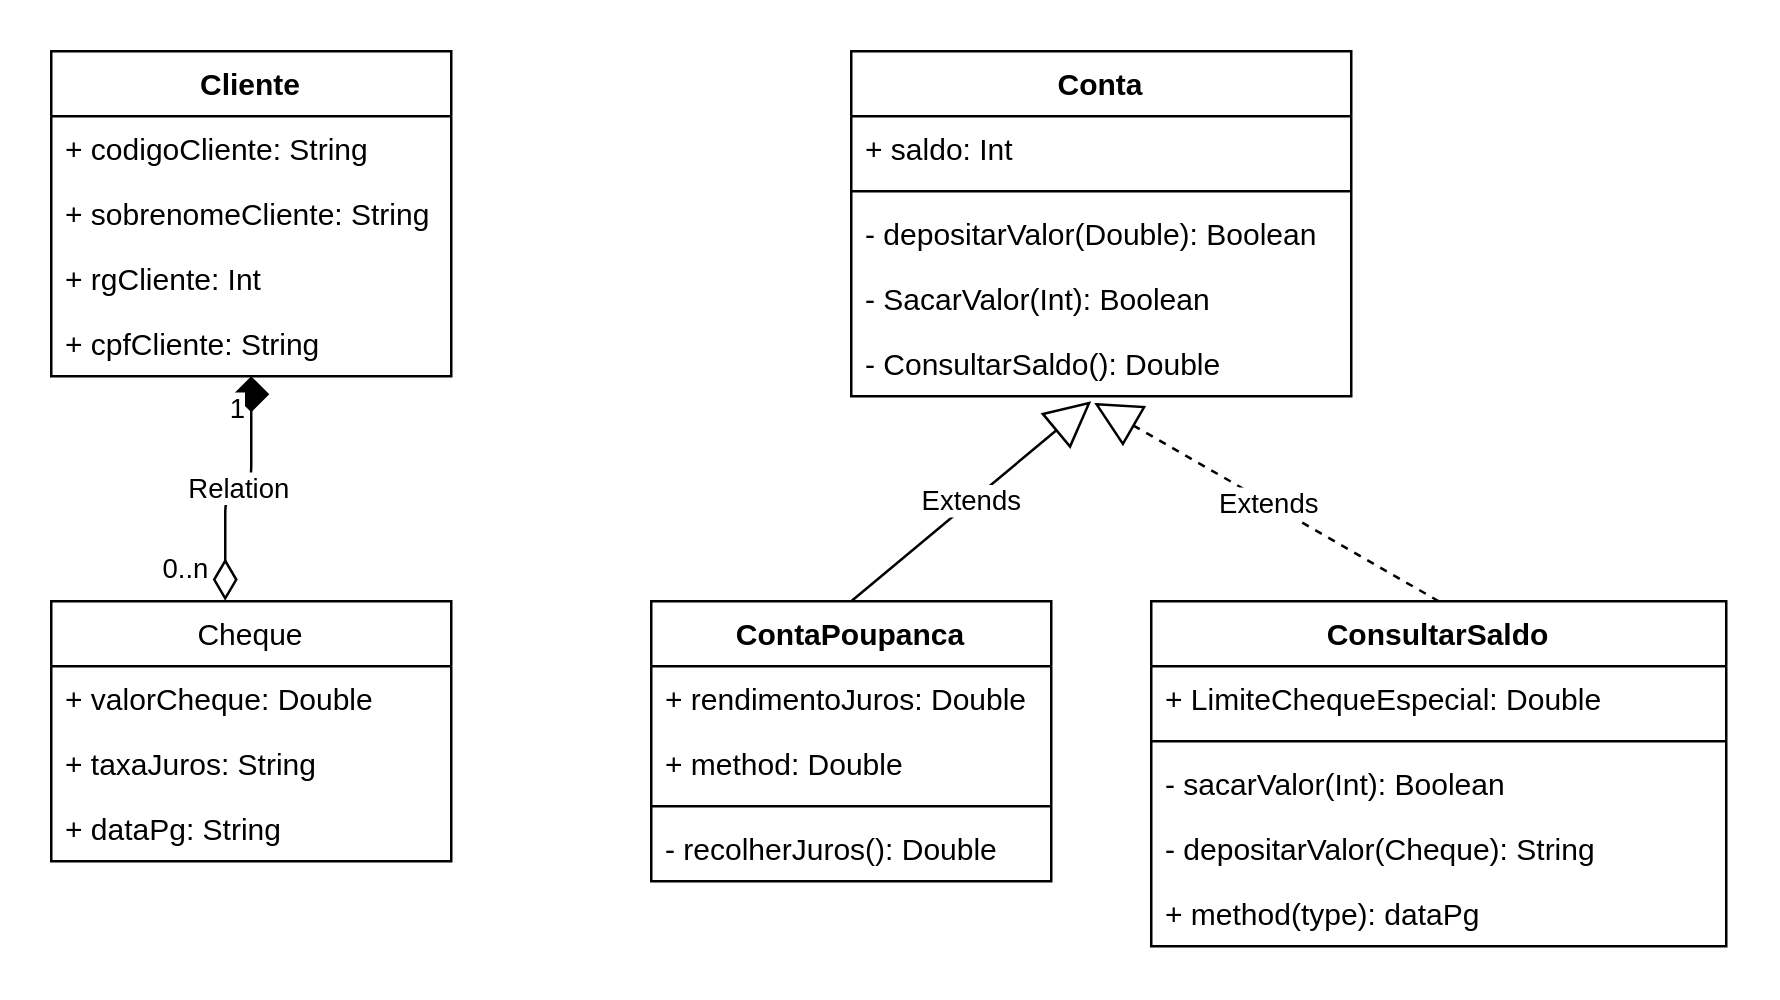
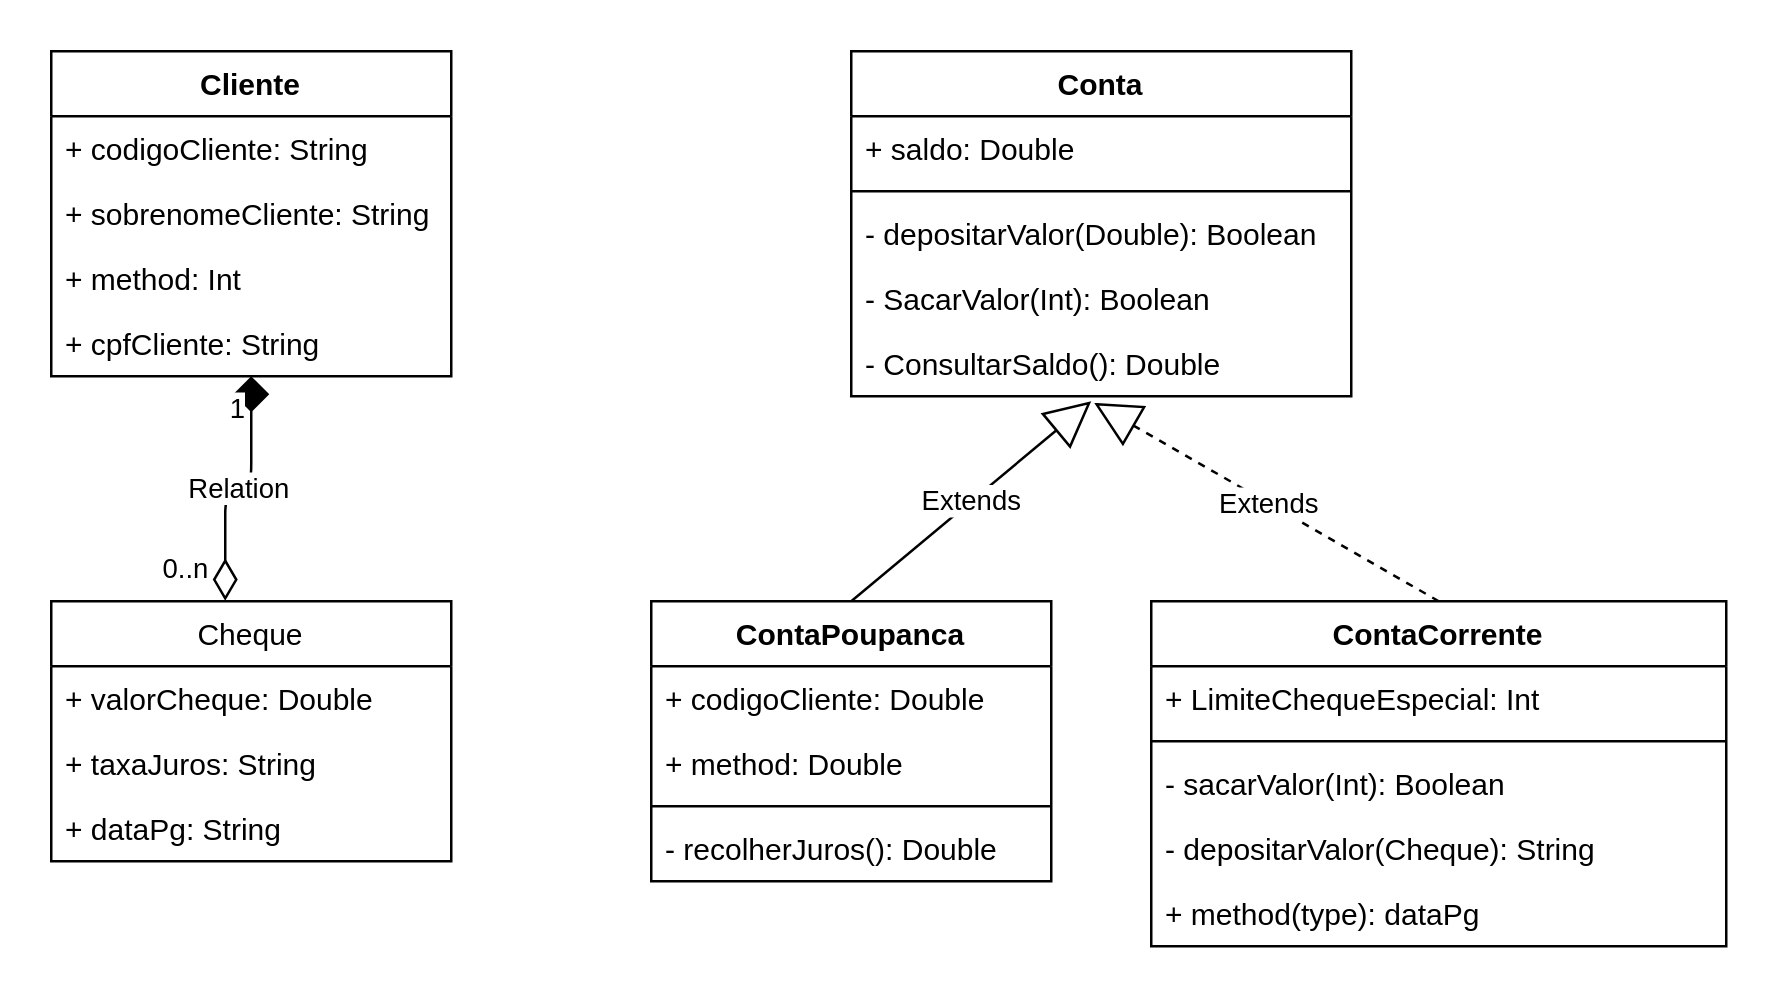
(950, 150) -> (972, 150)
(180, 280) -> (163, 280)
(1438, 635) -> (1438, 635)
(856, 700) -> (831, 700)
(1386, 700) -> (1365, 700)
